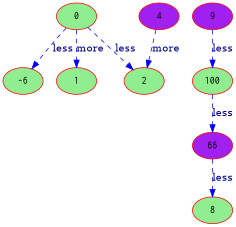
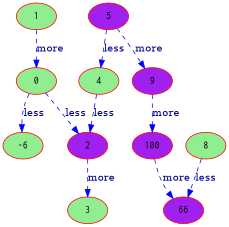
none -> (108, 16)
(159, 16) -> (99, 81)
(77, 45) -> (36, 45)
(166, 49) -> (104, 113)
(223, 49) -> (166, 113)
(144, 81) -> (88, 146)
(213, 81) -> (152, 146)
(223, 113) -> (176, 178)
(213, 174) -> (196, 174)
none -> (88, 210)
